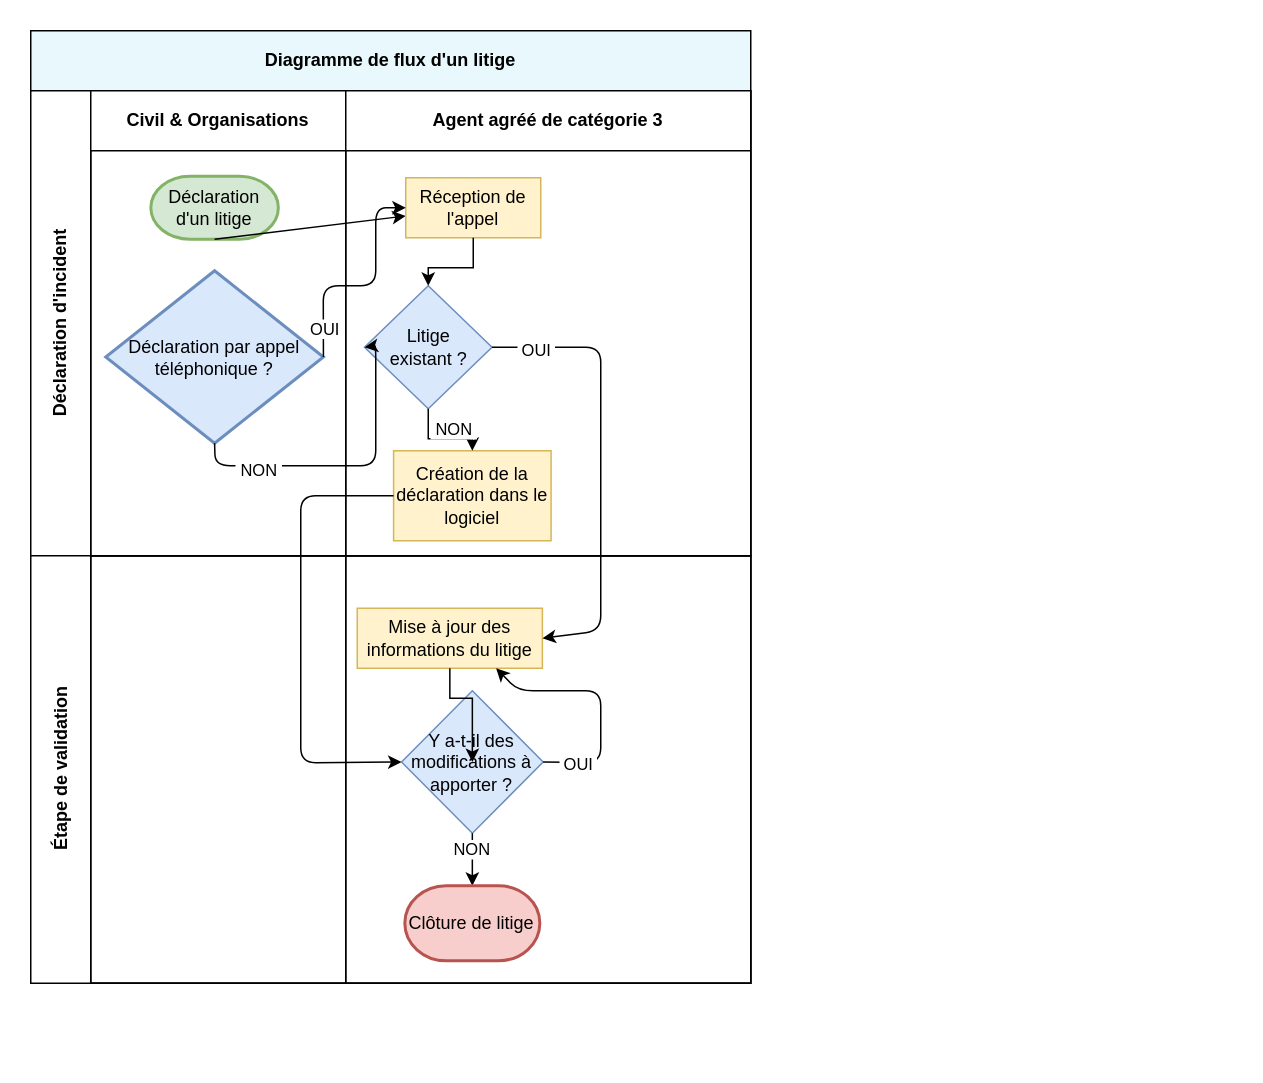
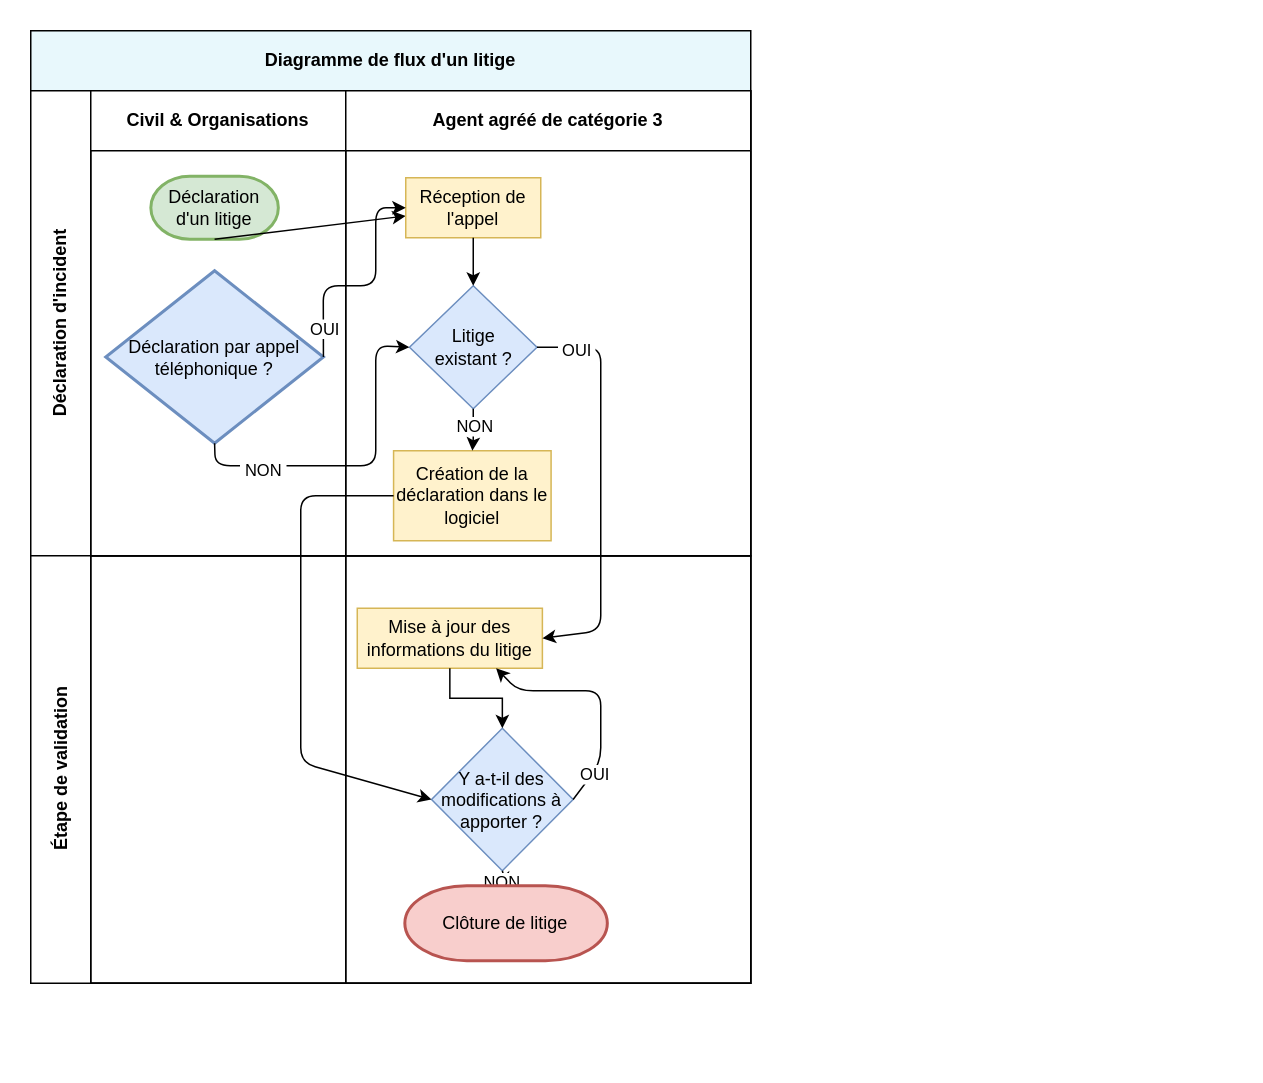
(428, 347) -> (473, 347)
(472, 762) -> (502, 800)
(472, 923) -> (506, 923)
